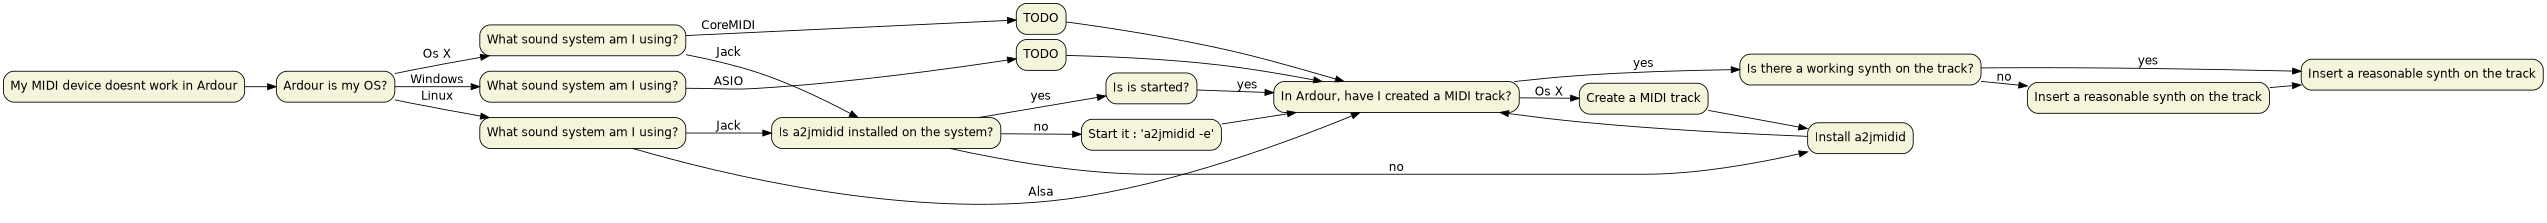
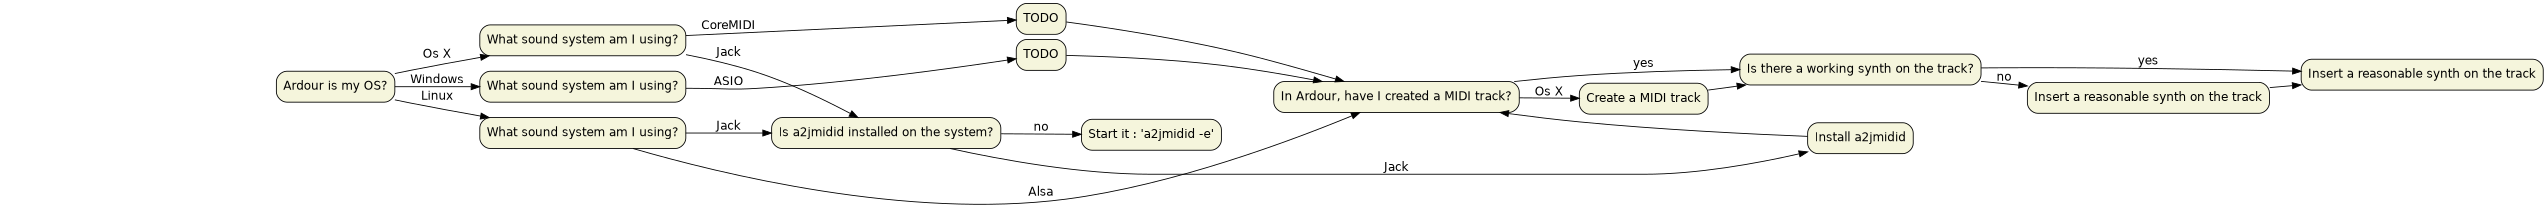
(124, 87) -> none
(1151, 88) -> none
(1255, 119) -> none
(1753, 119) -> (1723, 88)
(1397, 168) -> (1397, 168)
